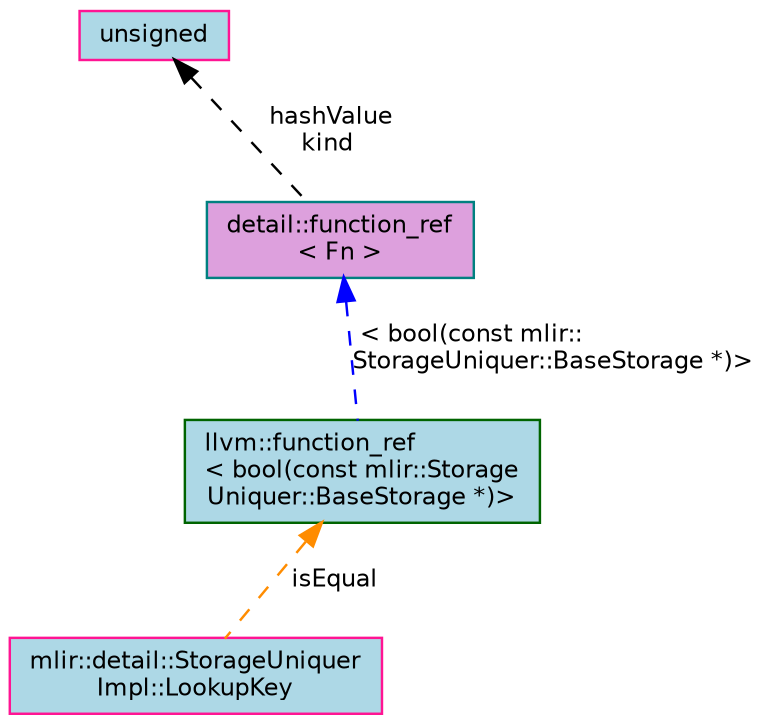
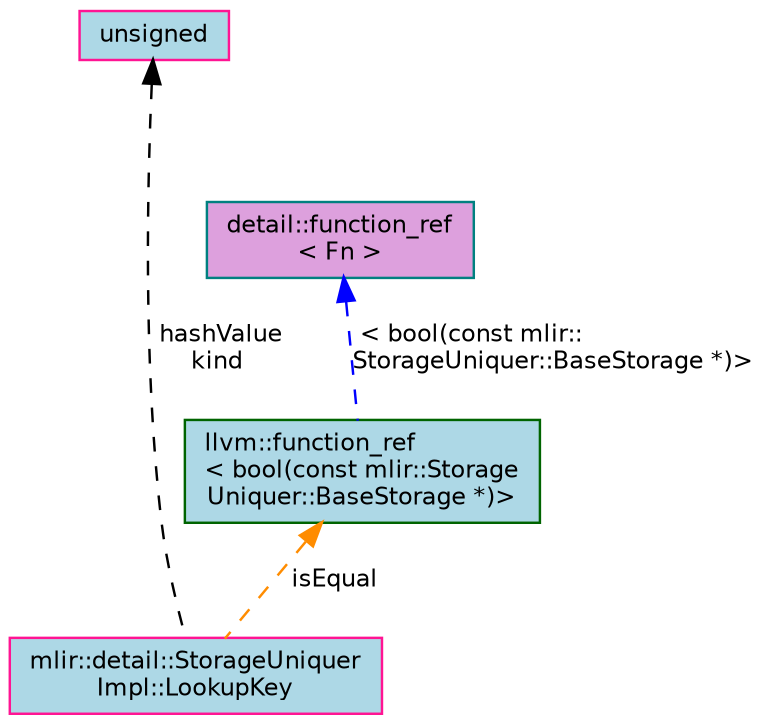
(250, 140) -> (150, 363)
